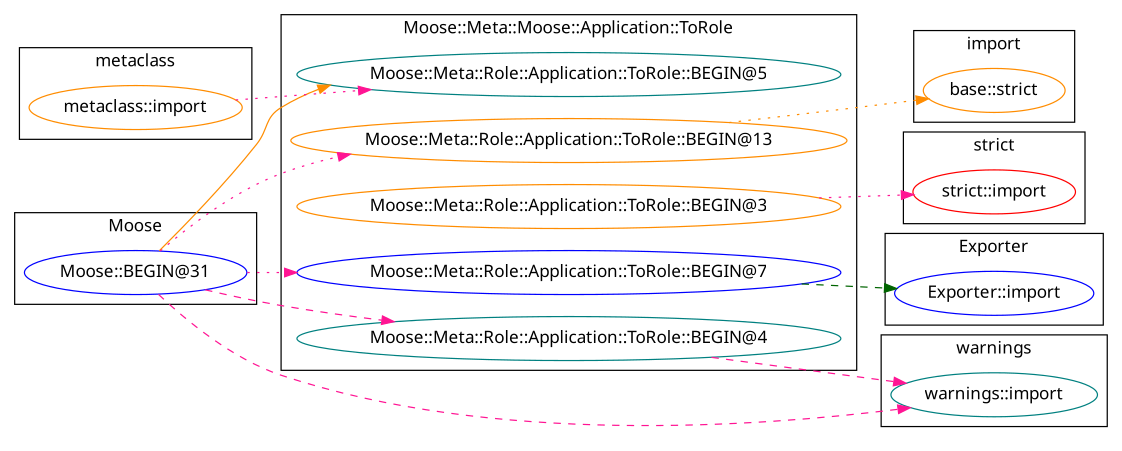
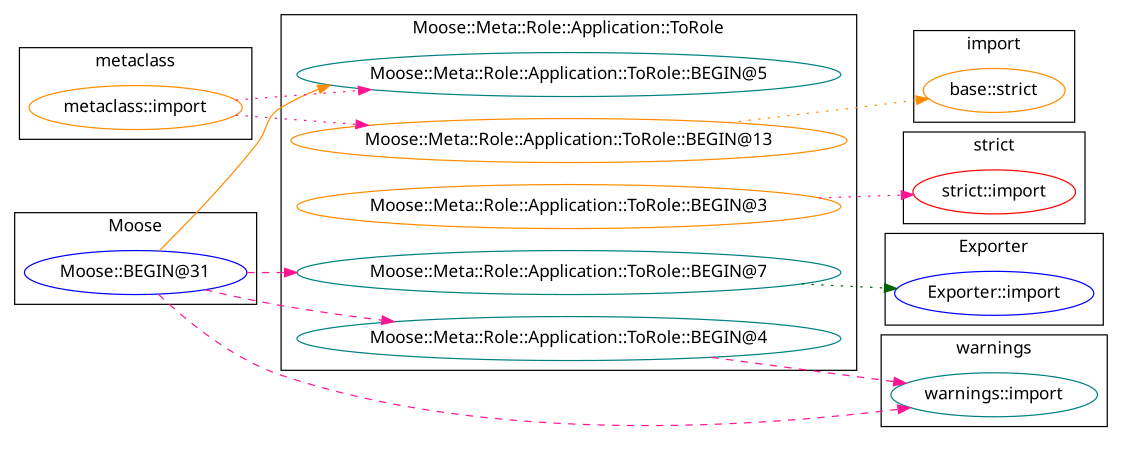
(569, 29) -> (569, 29)
(243, 192) -> (296, 120)
(266, 273) -> (266, 273)
(569, 273) -> (569, 273)
(843, 286) -> (843, 286)
